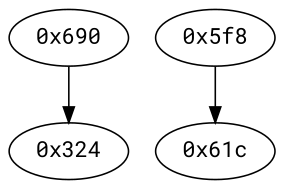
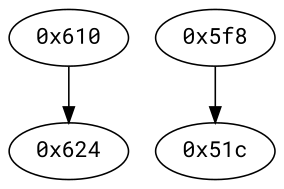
(69, 38) -> (69, 38)
(69, 151) -> (69, 151)
(215, 151) -> (215, 151)
